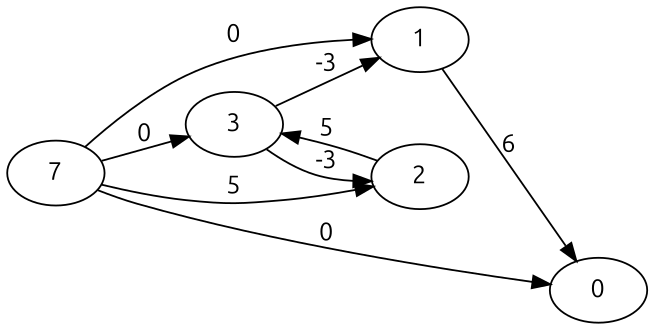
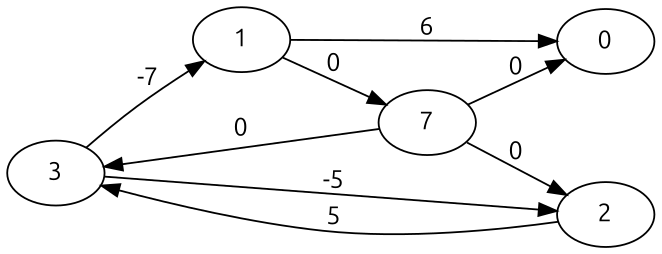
(327, 64) -> (149, 78)
(208, 66) -> (326, 77)
(327, 161) -> (334, 181)
(234, 187) -> (516, 152)
